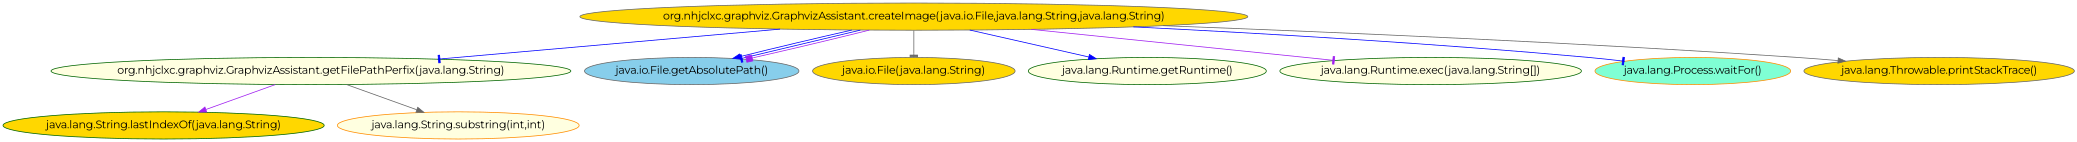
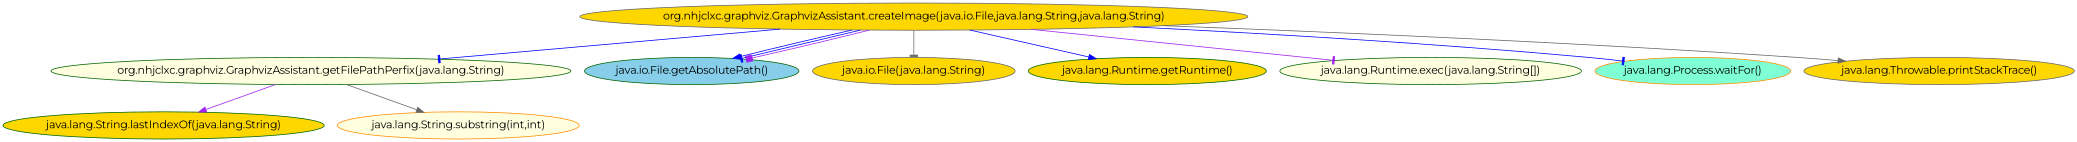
(692, 71) -> (692, 71)
(1147, 71) -> (1147, 71)
